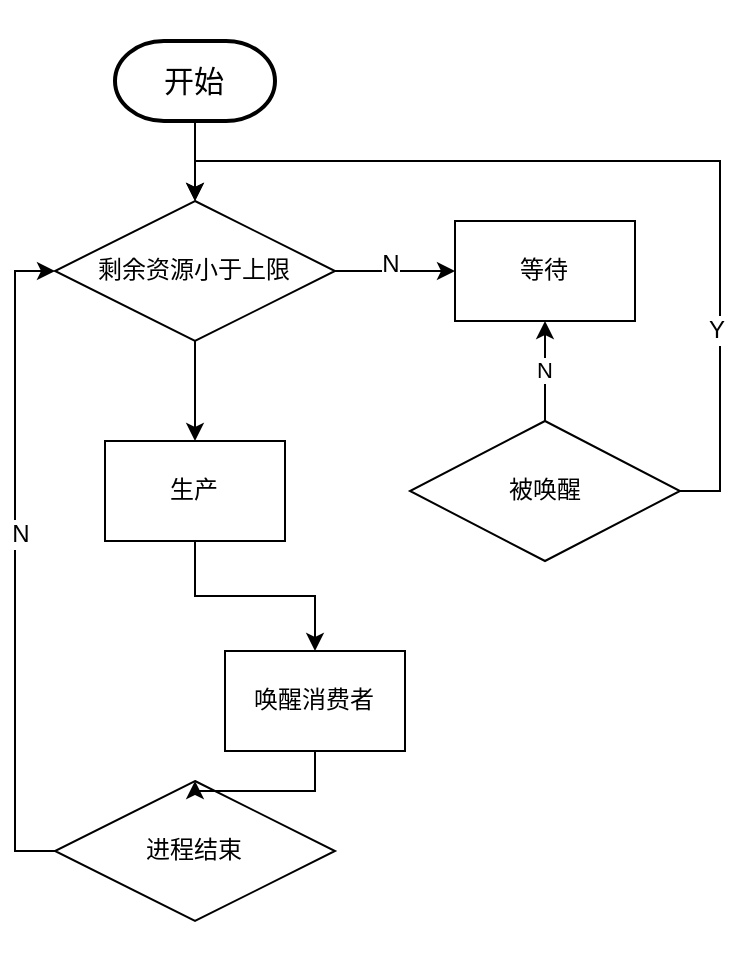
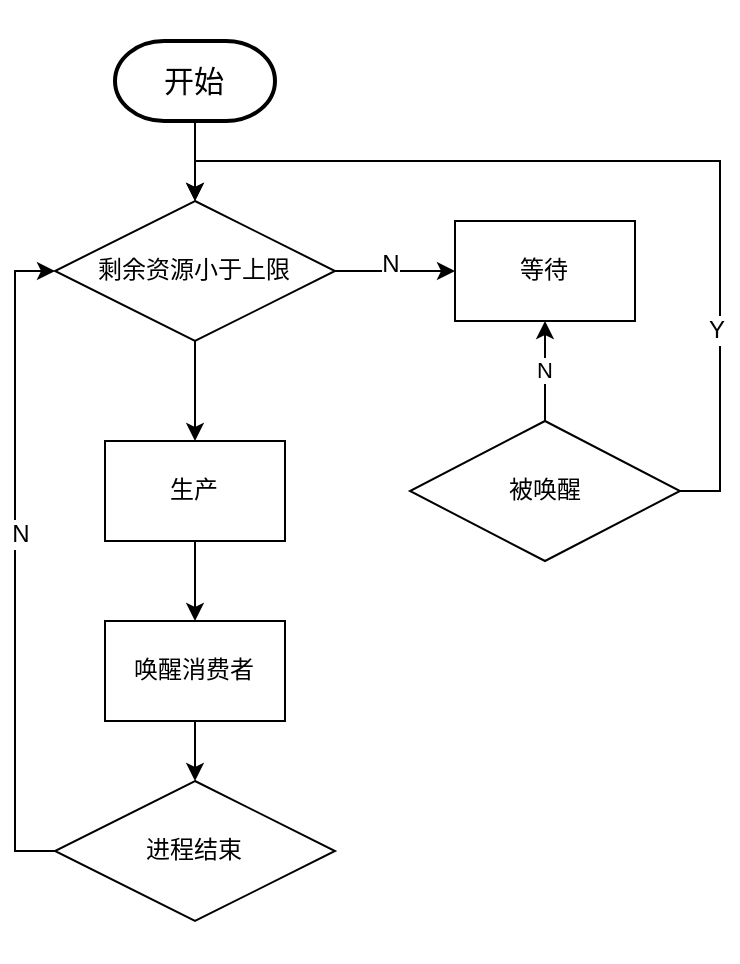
(315, 701) -> (195, 671)
